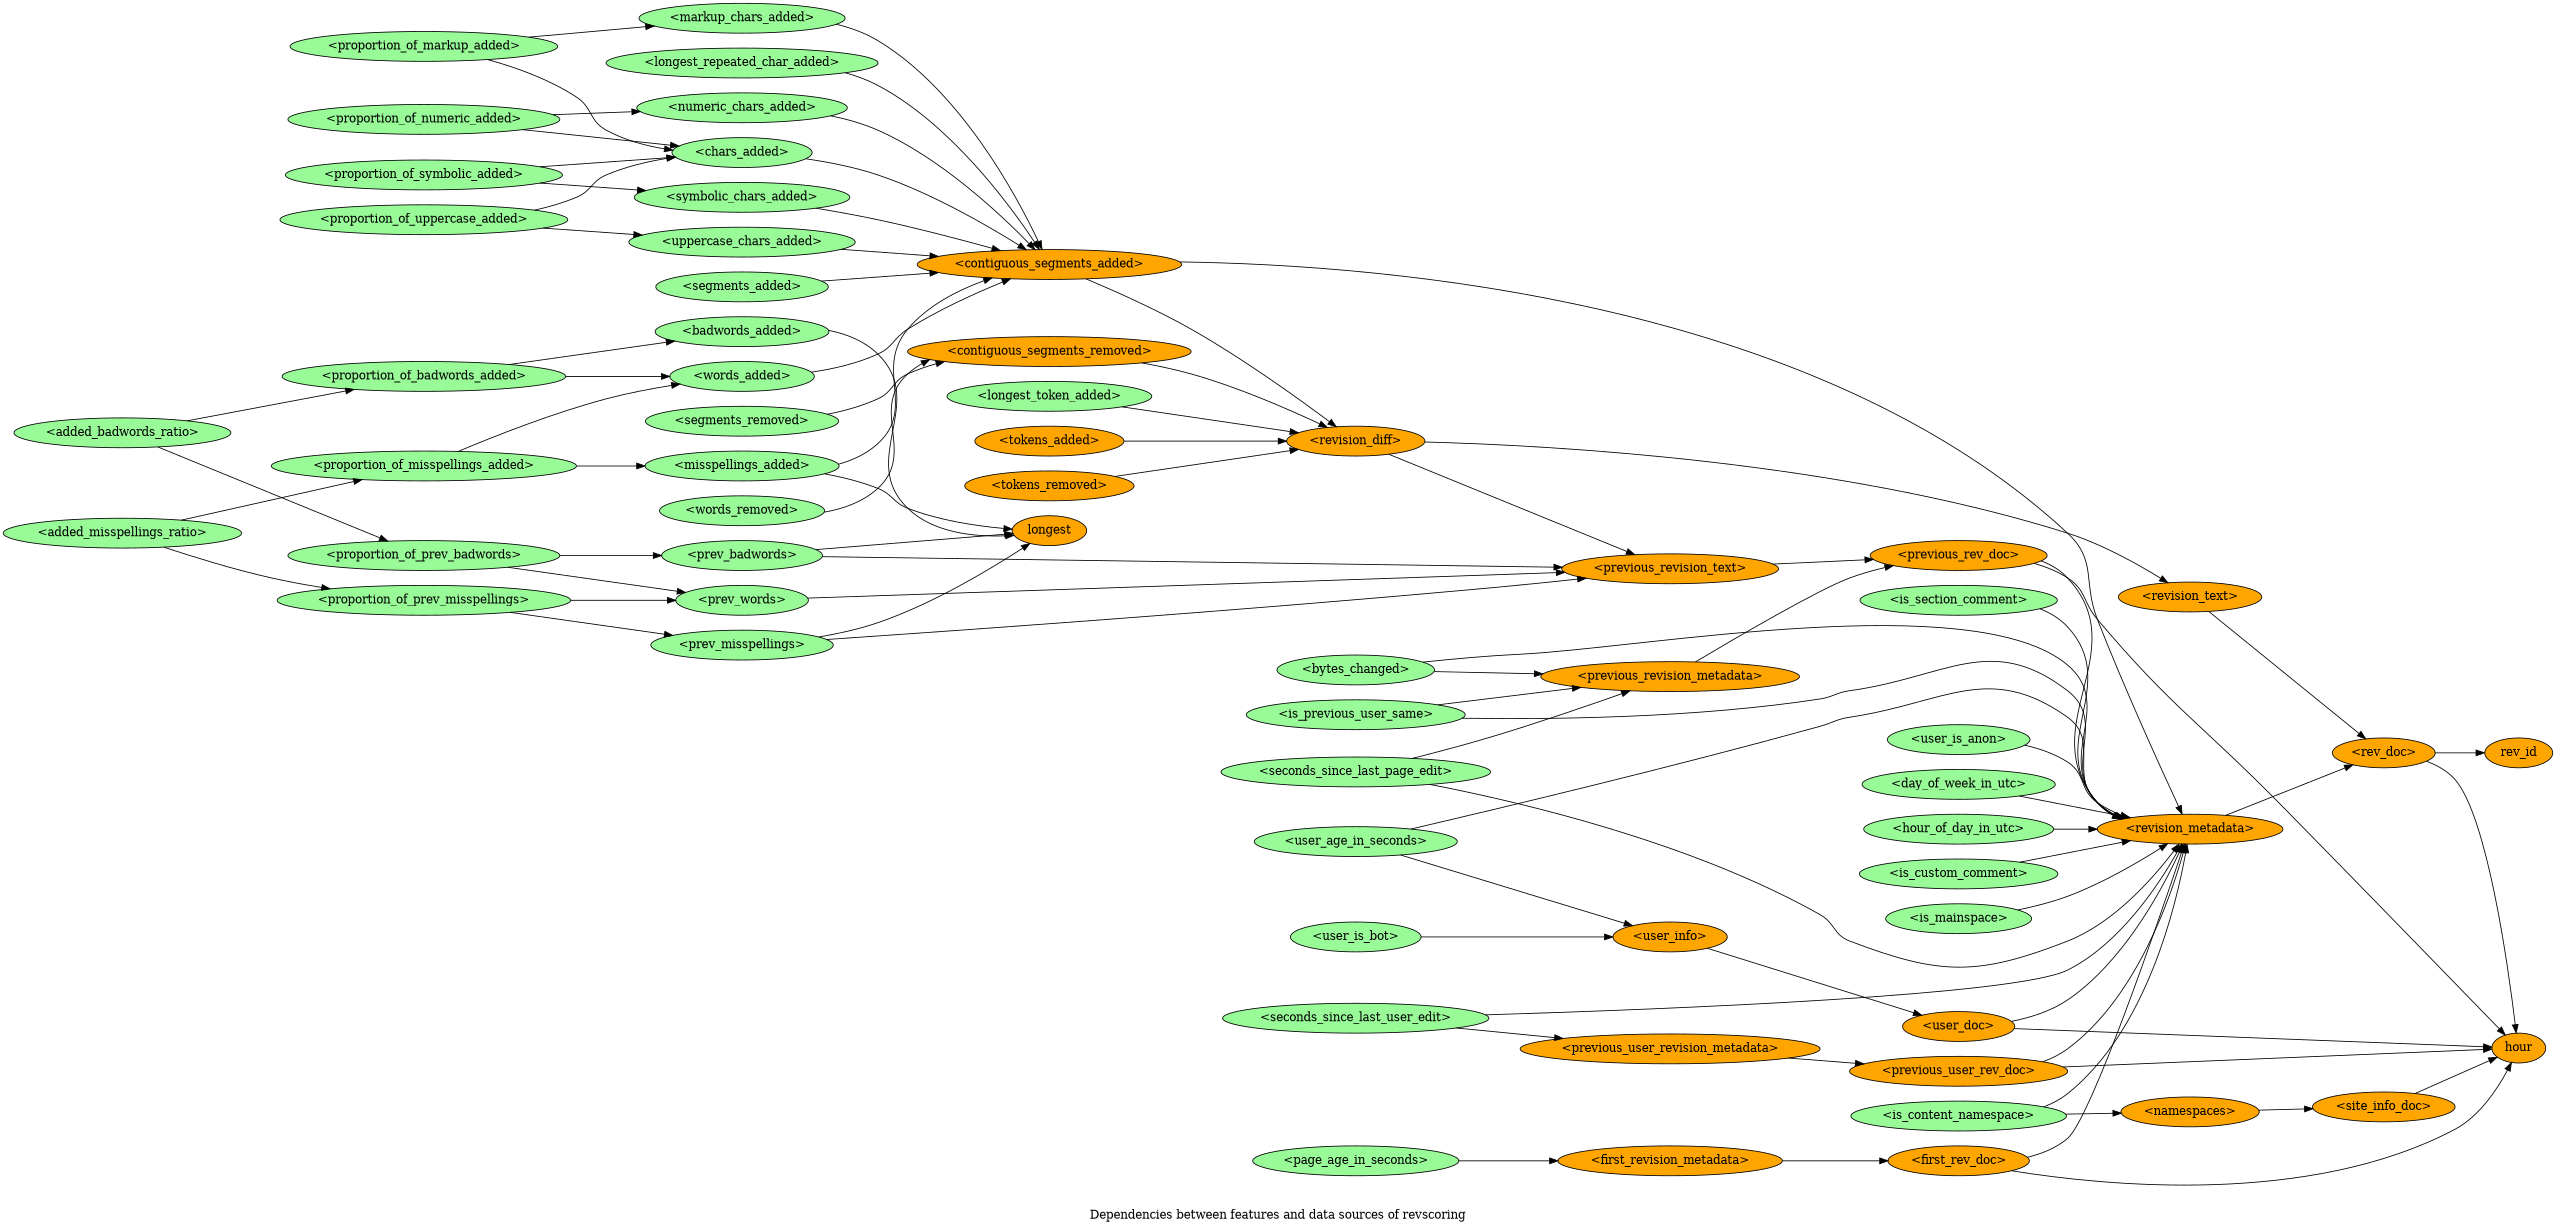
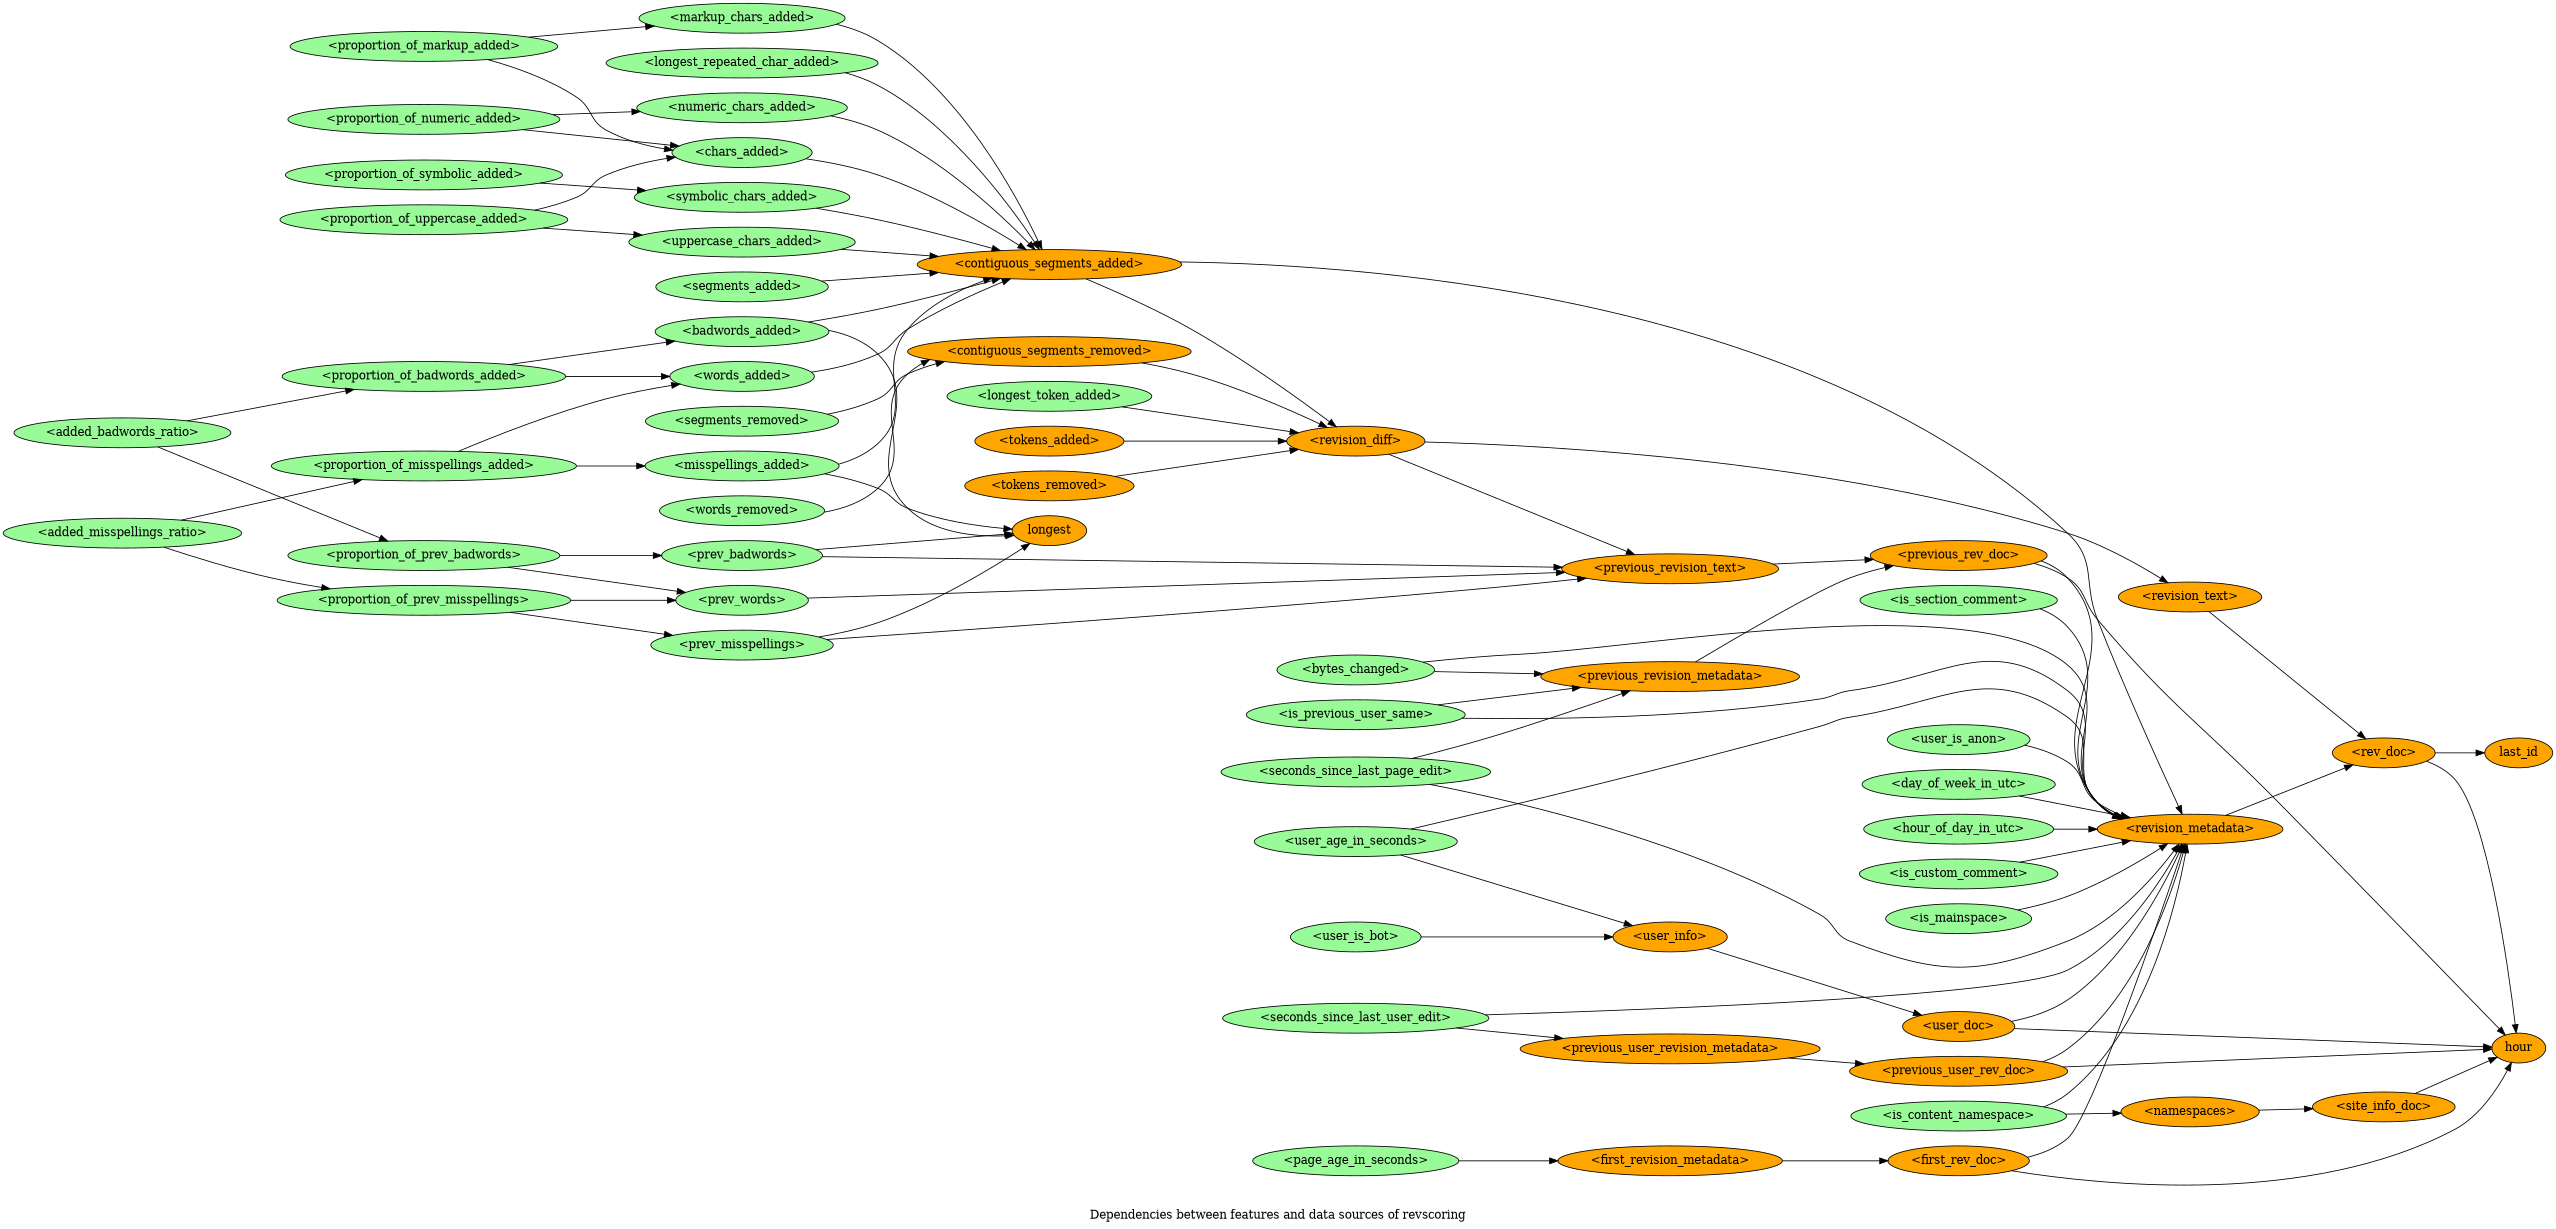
(603, 162) -> none
none -> (901, 304)
(2519, 753) -> (2519, 753)
